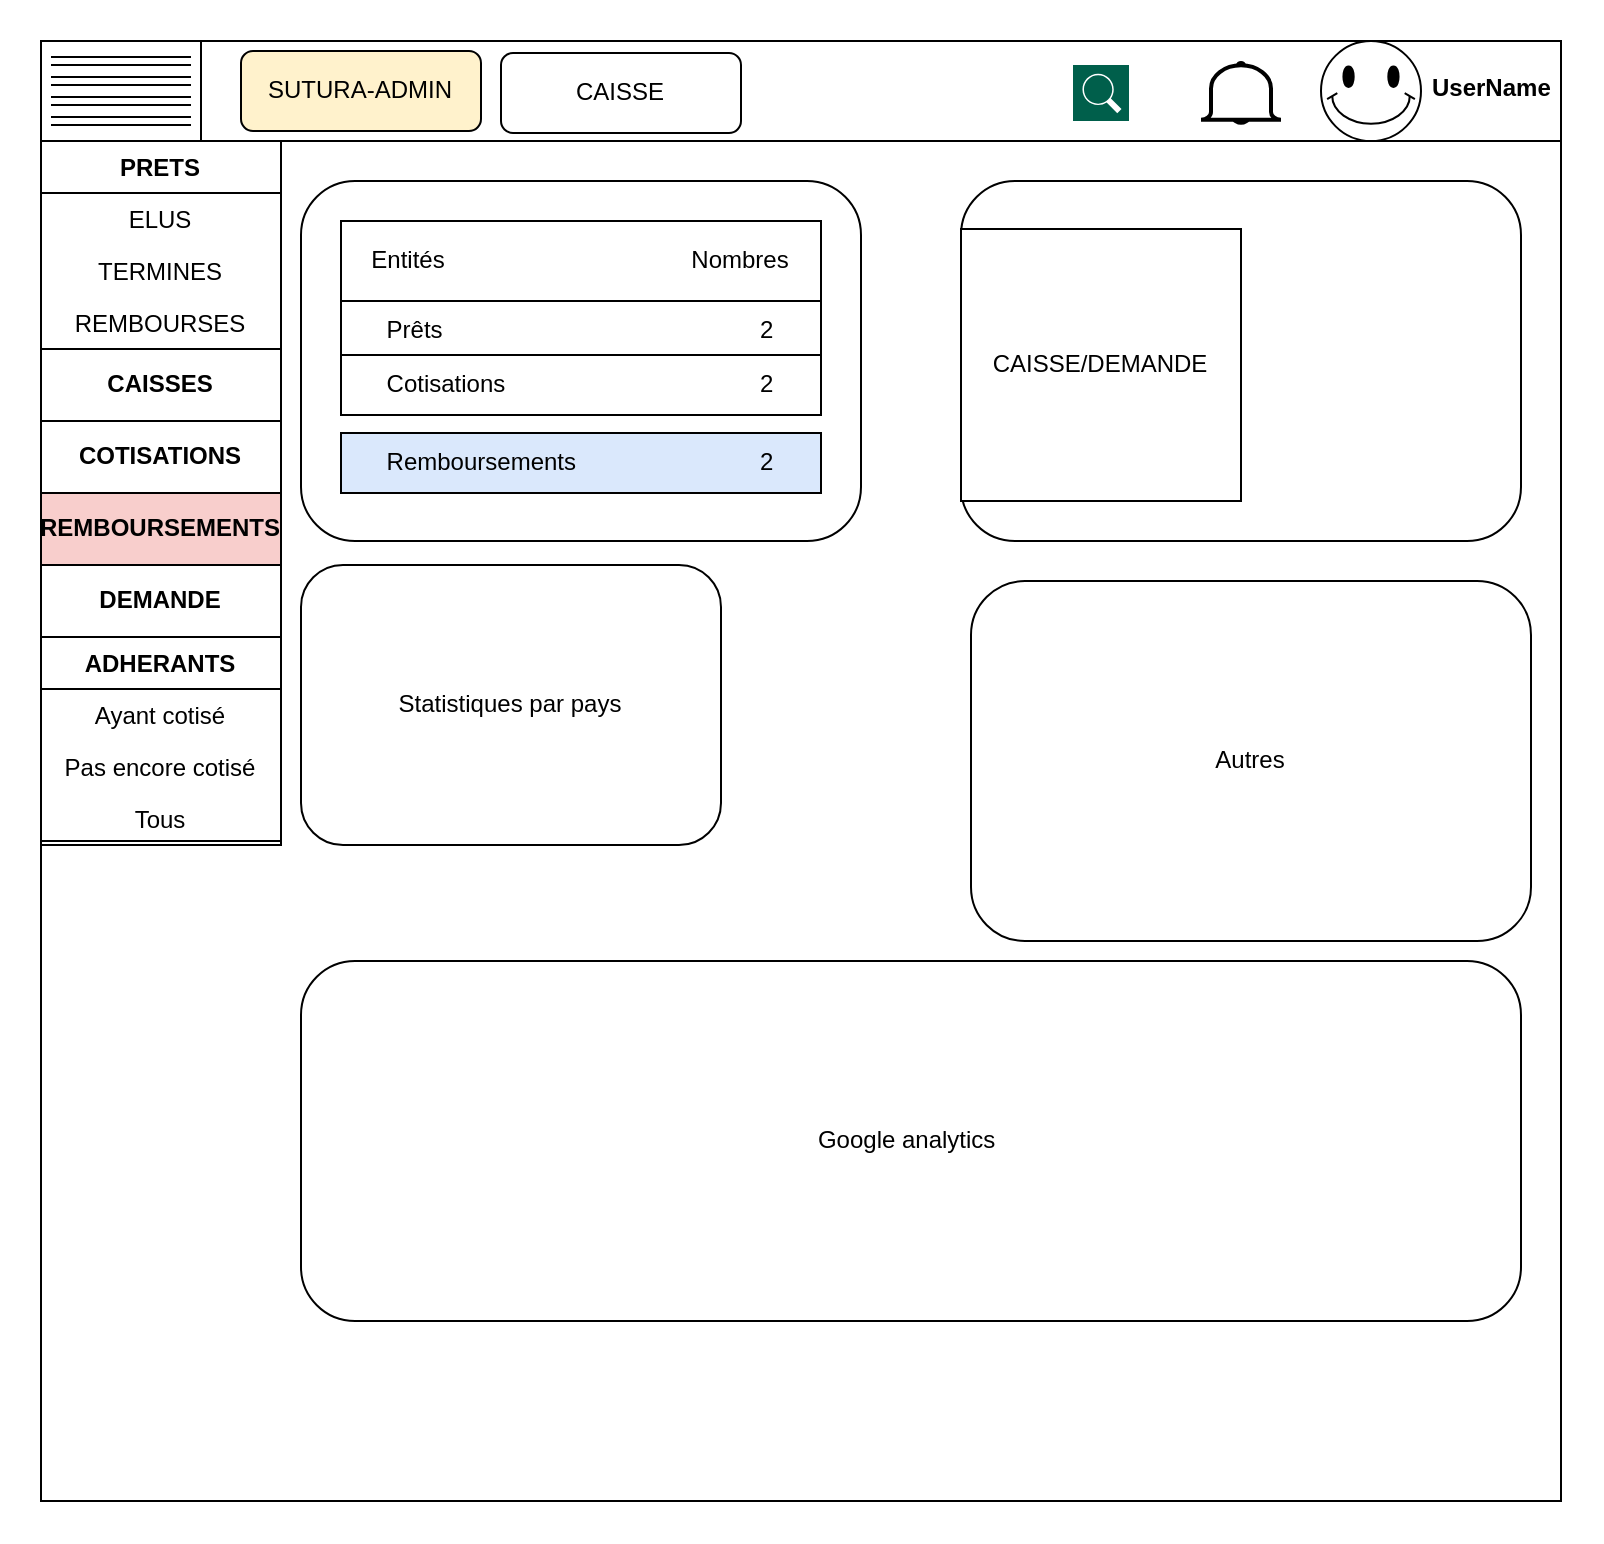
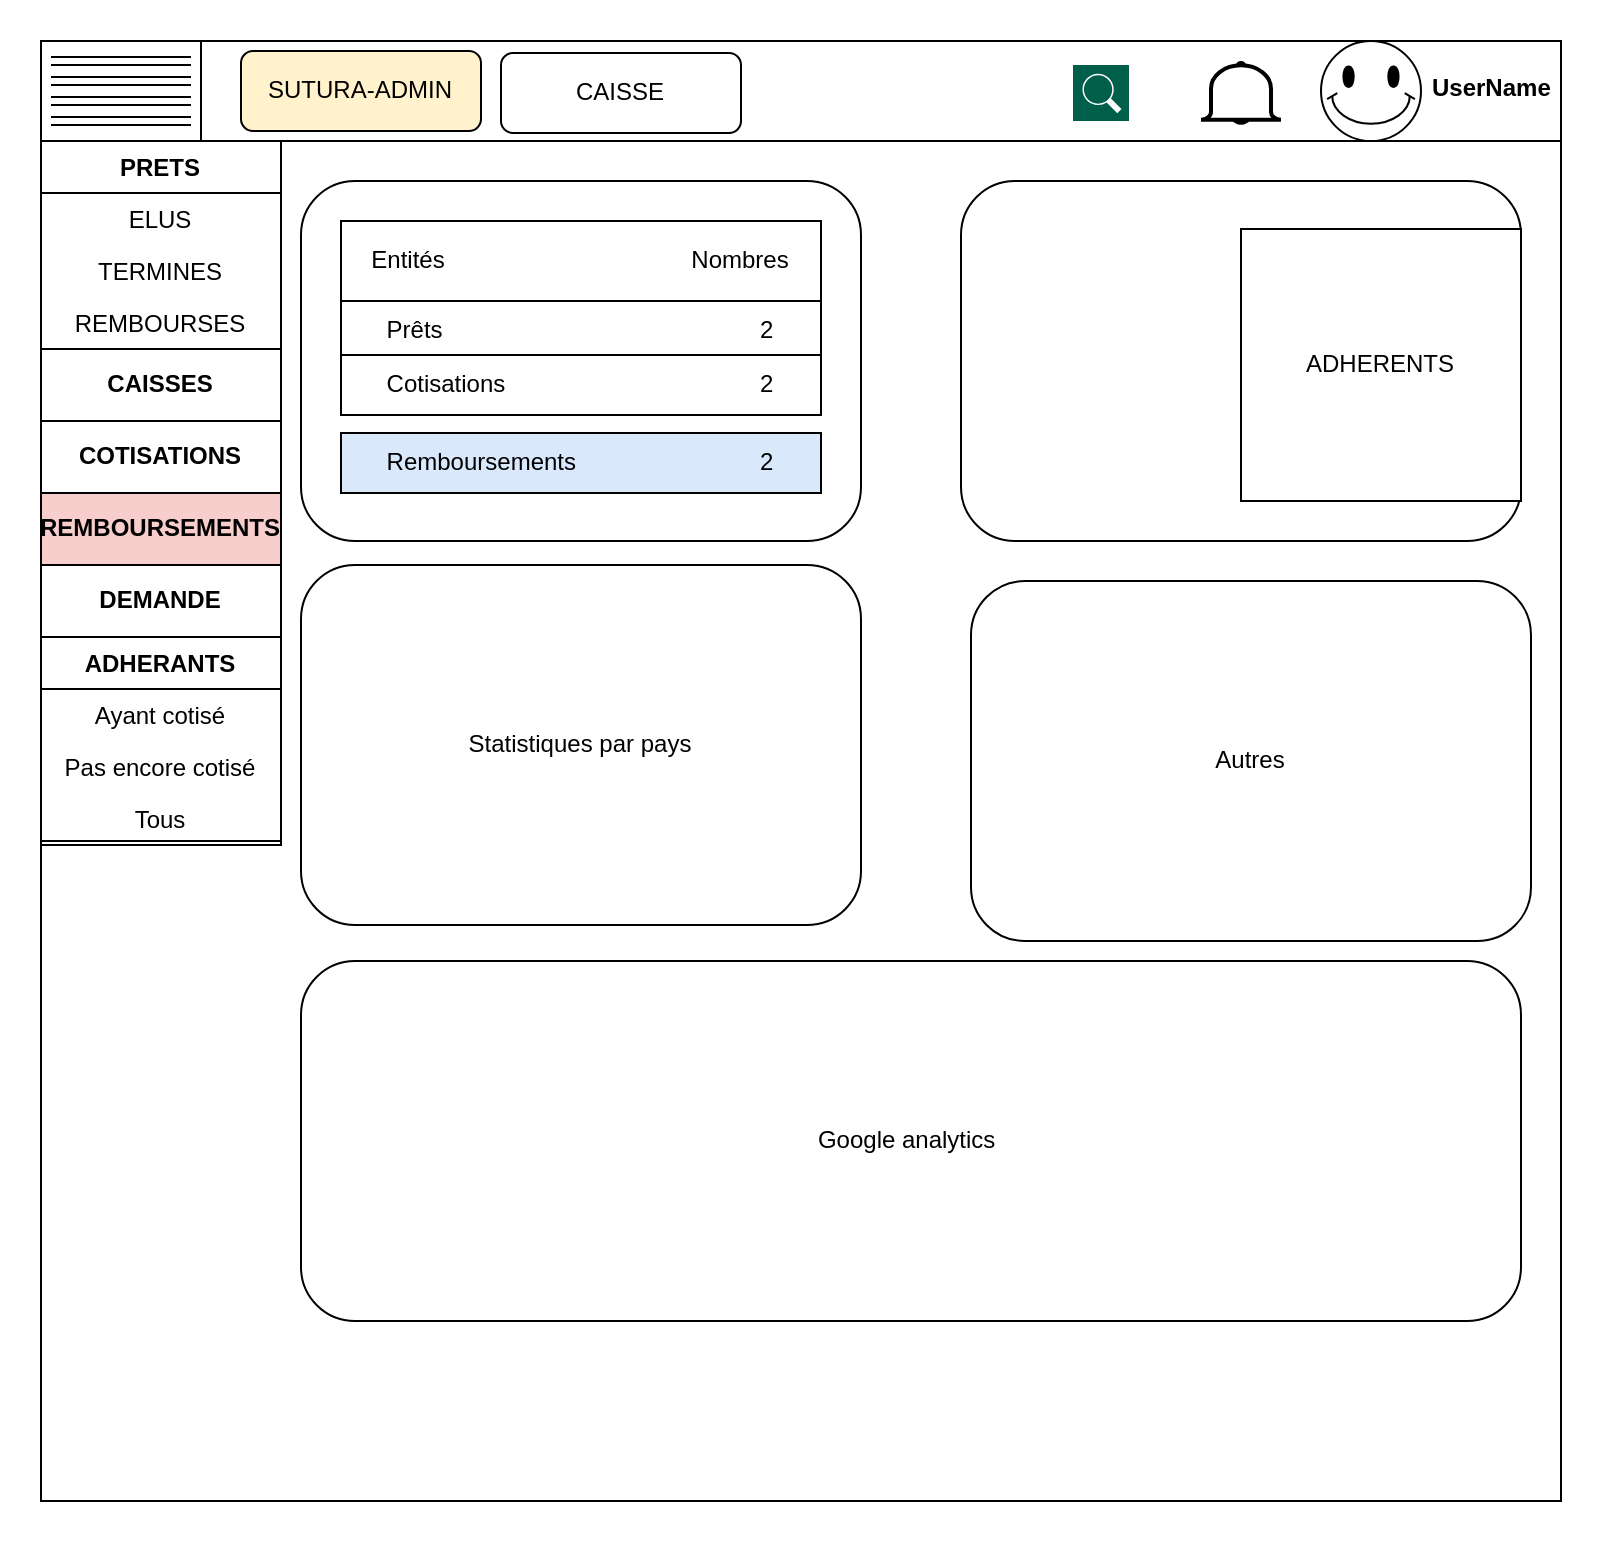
(1101, 365) -> none
none -> (1381, 365)
(511, 705) -> (581, 745)
